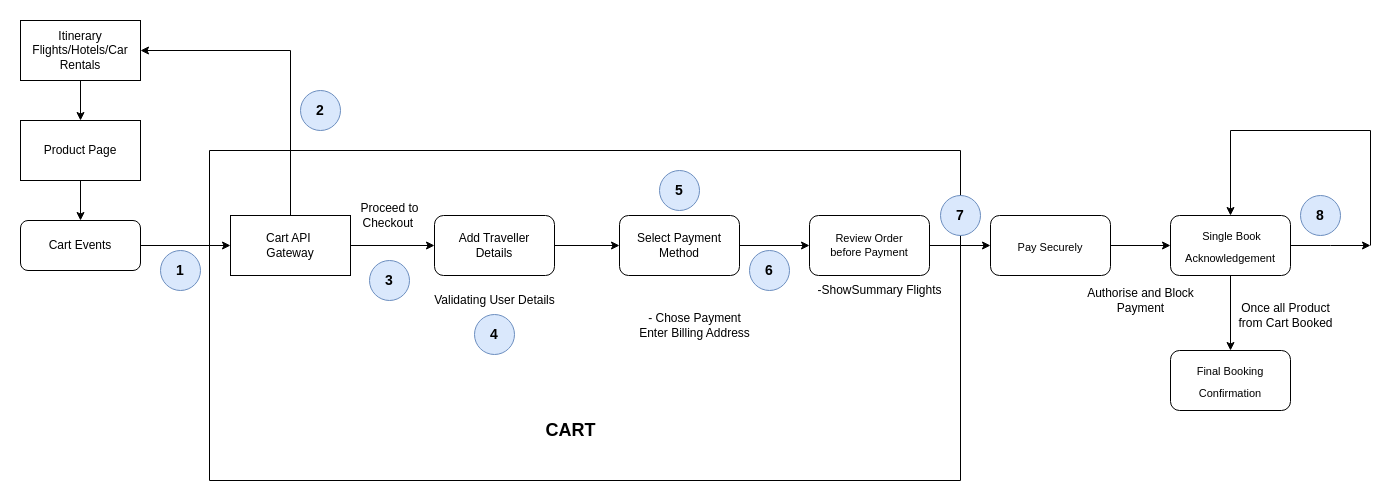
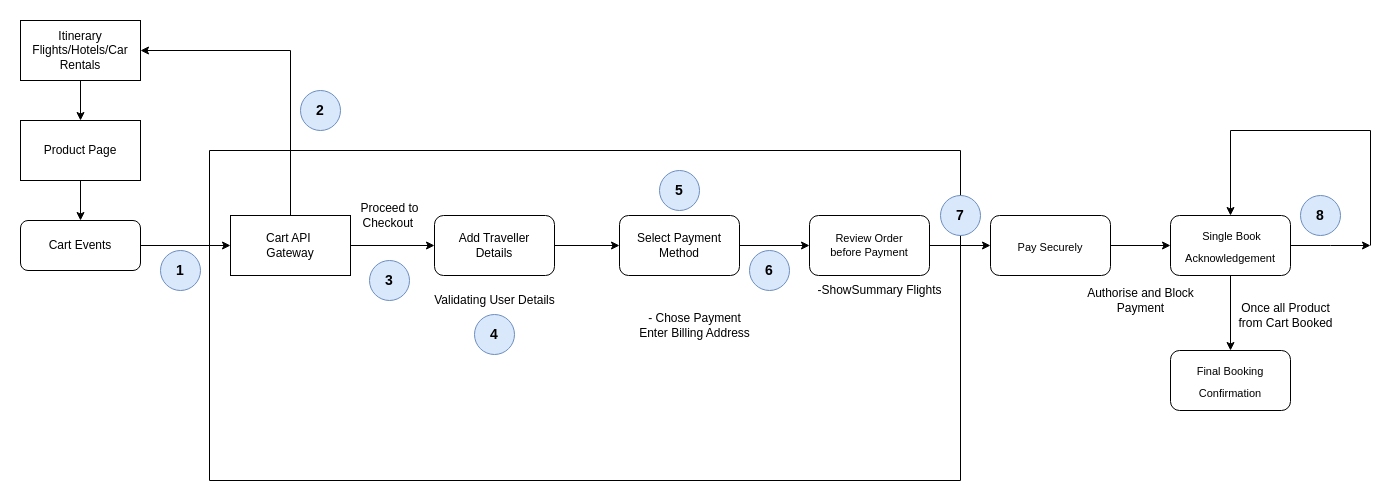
(571, 431) -> none
